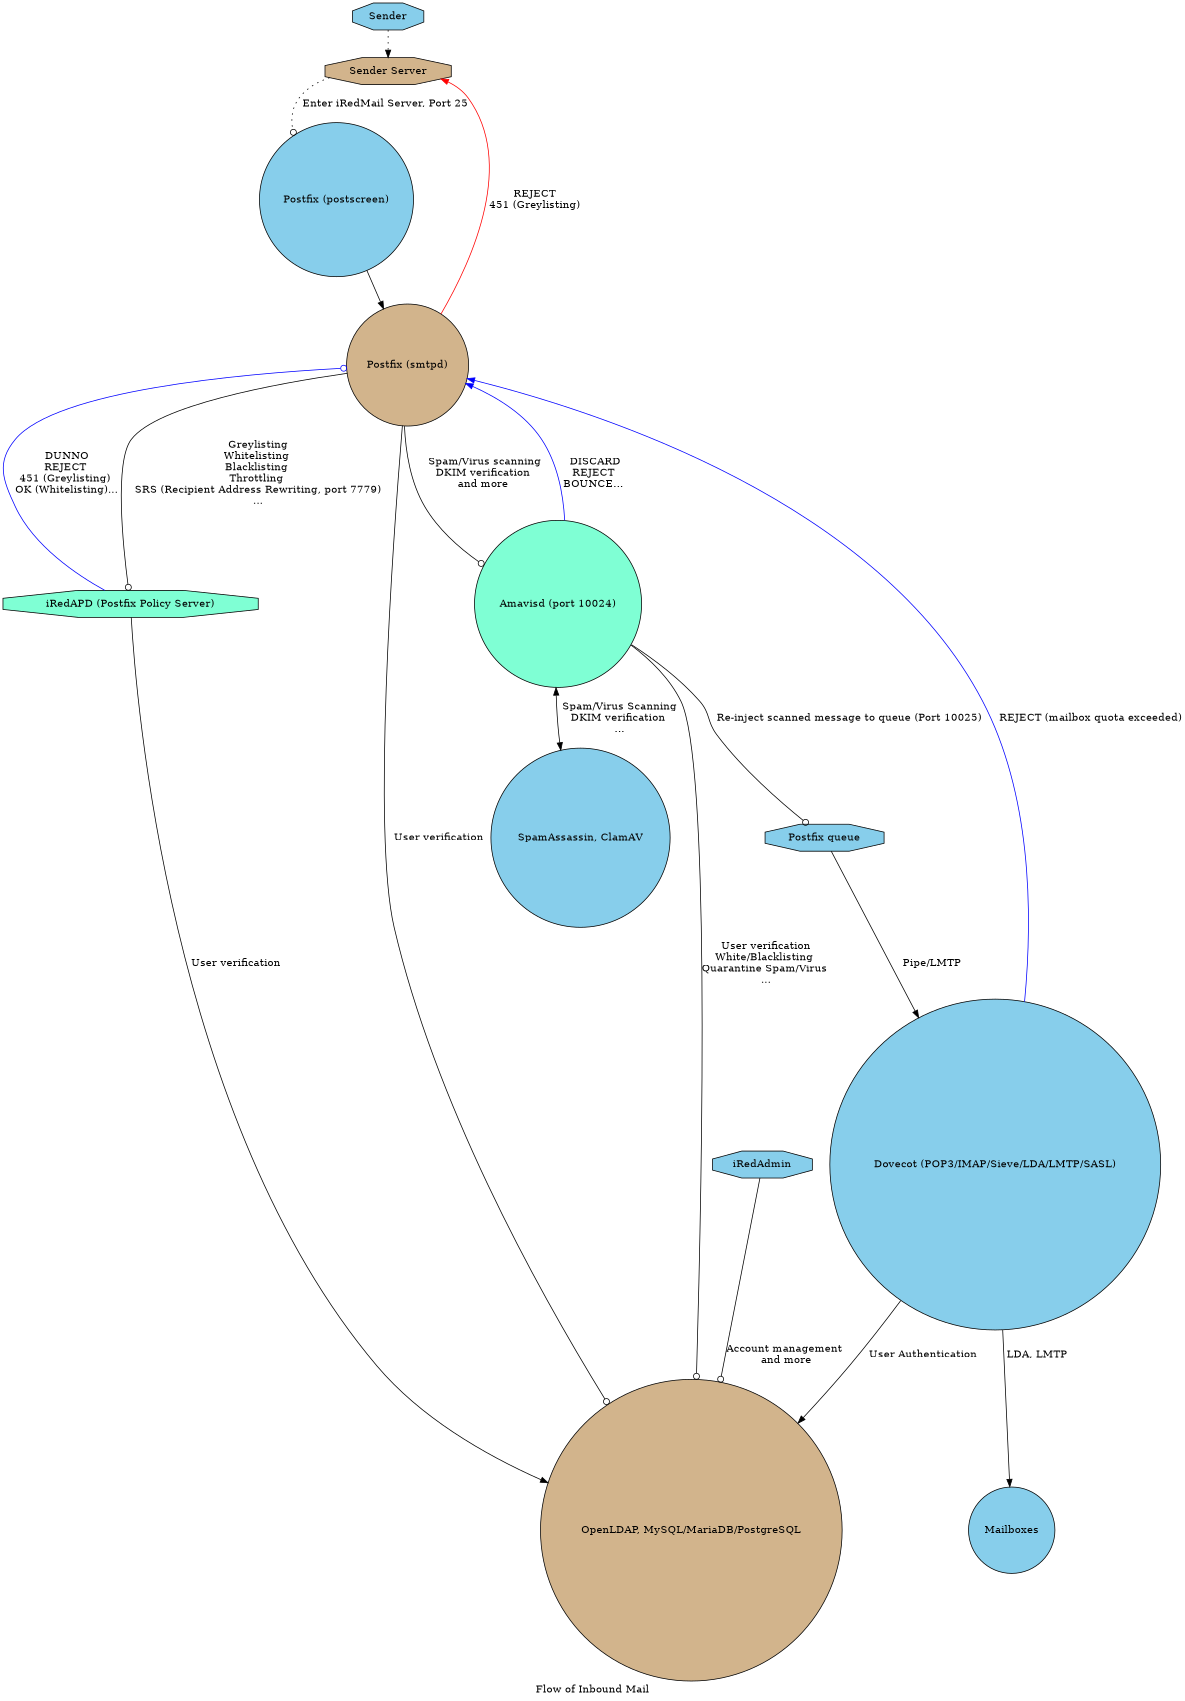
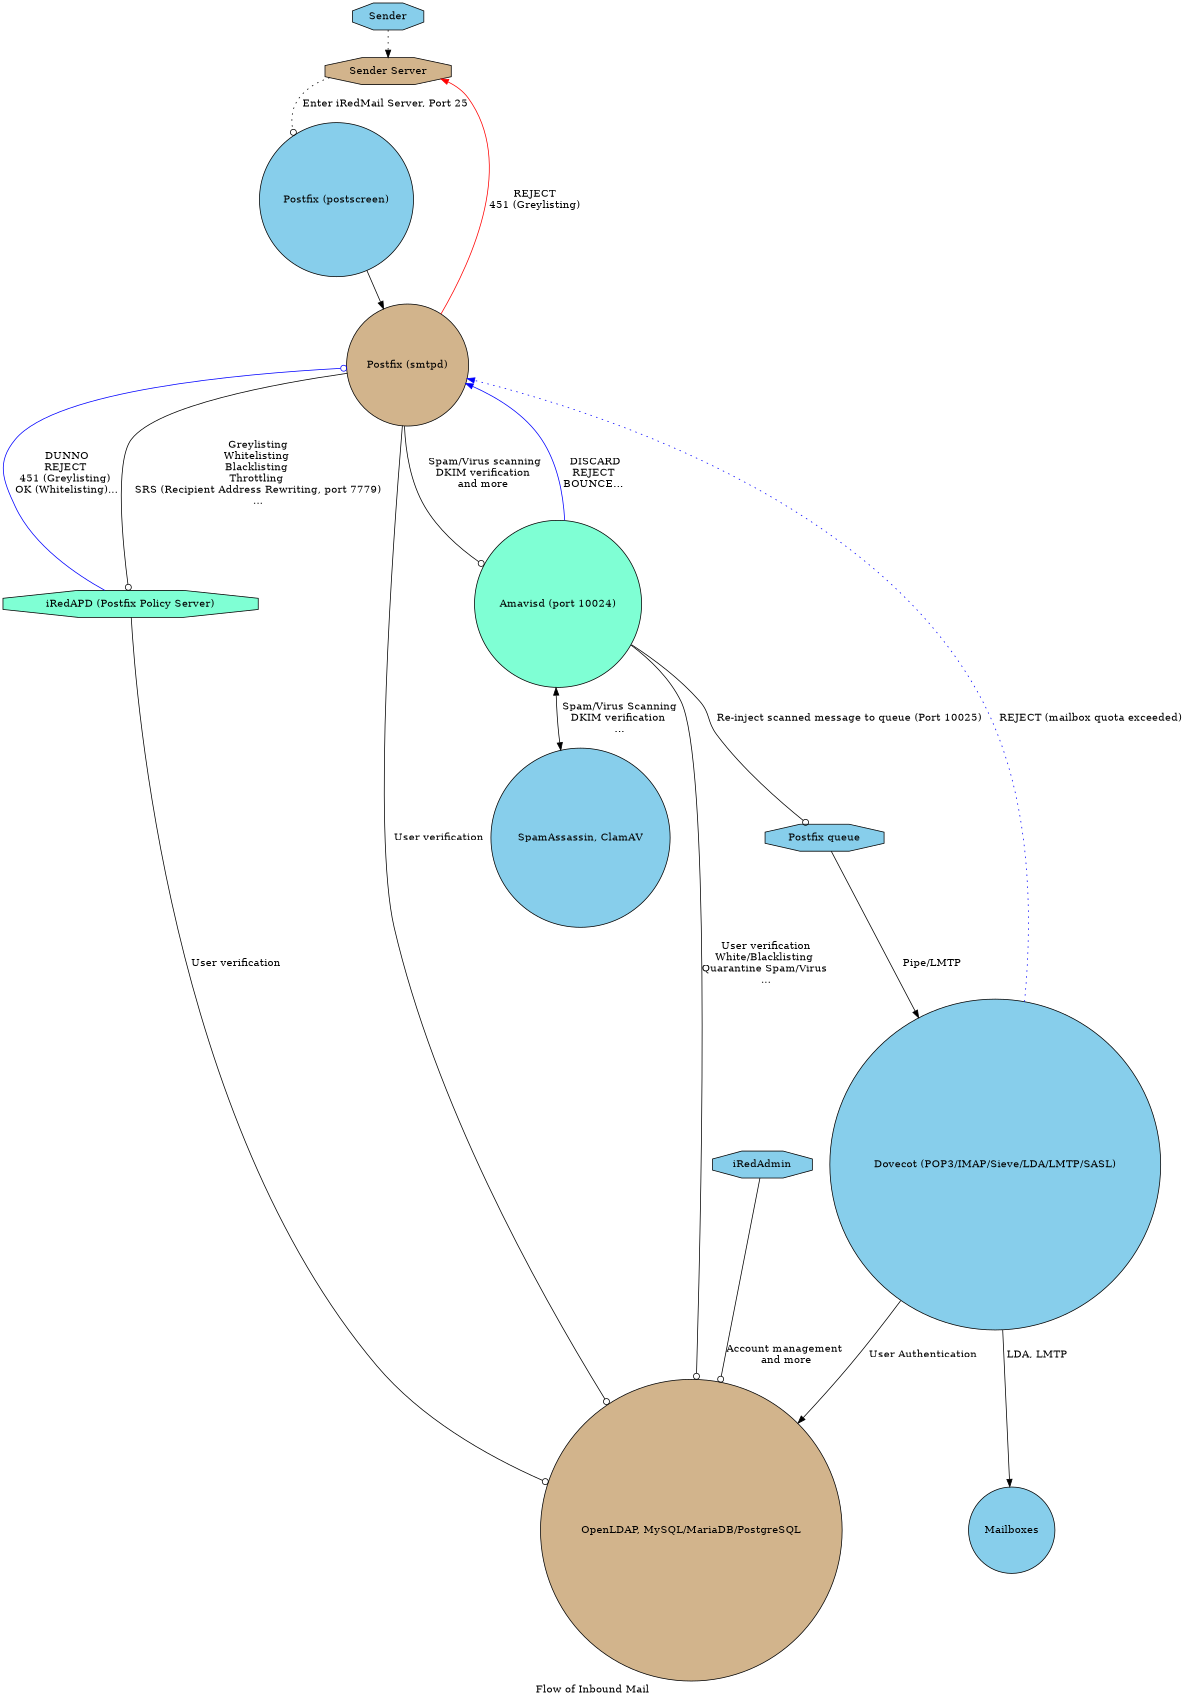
(886, 581) -> (886, 581)
(233, 1106) -> (233, 1106)
